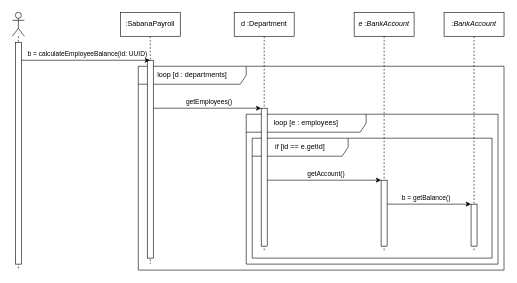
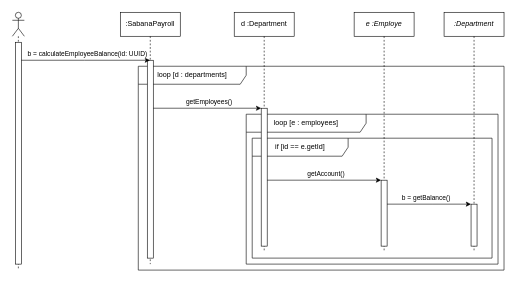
(384, 24) -> (384, 24)
(474, 24) -> (474, 24)
